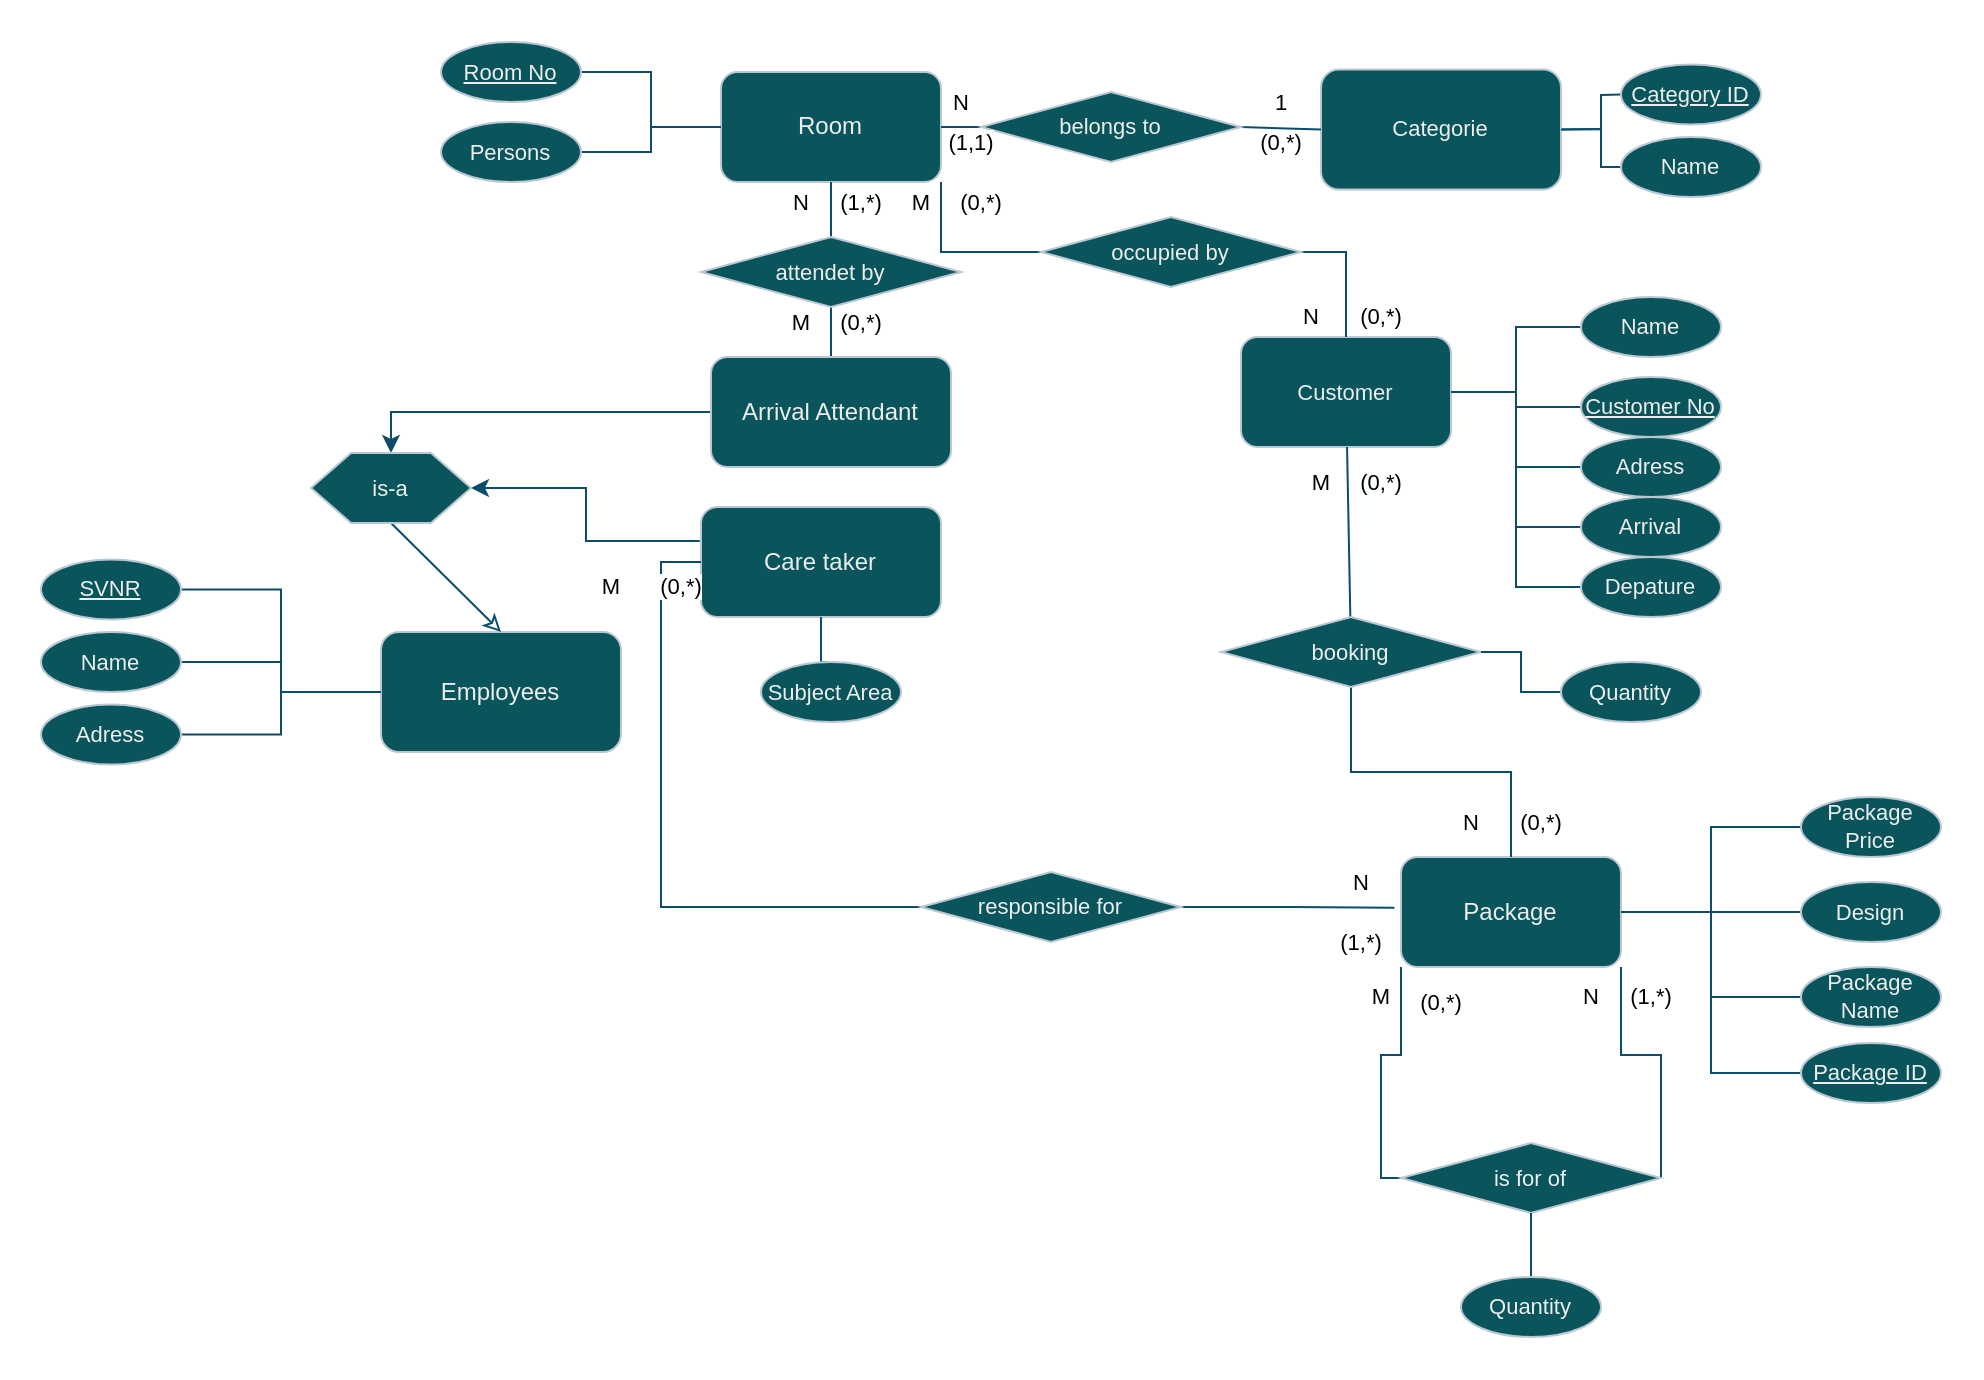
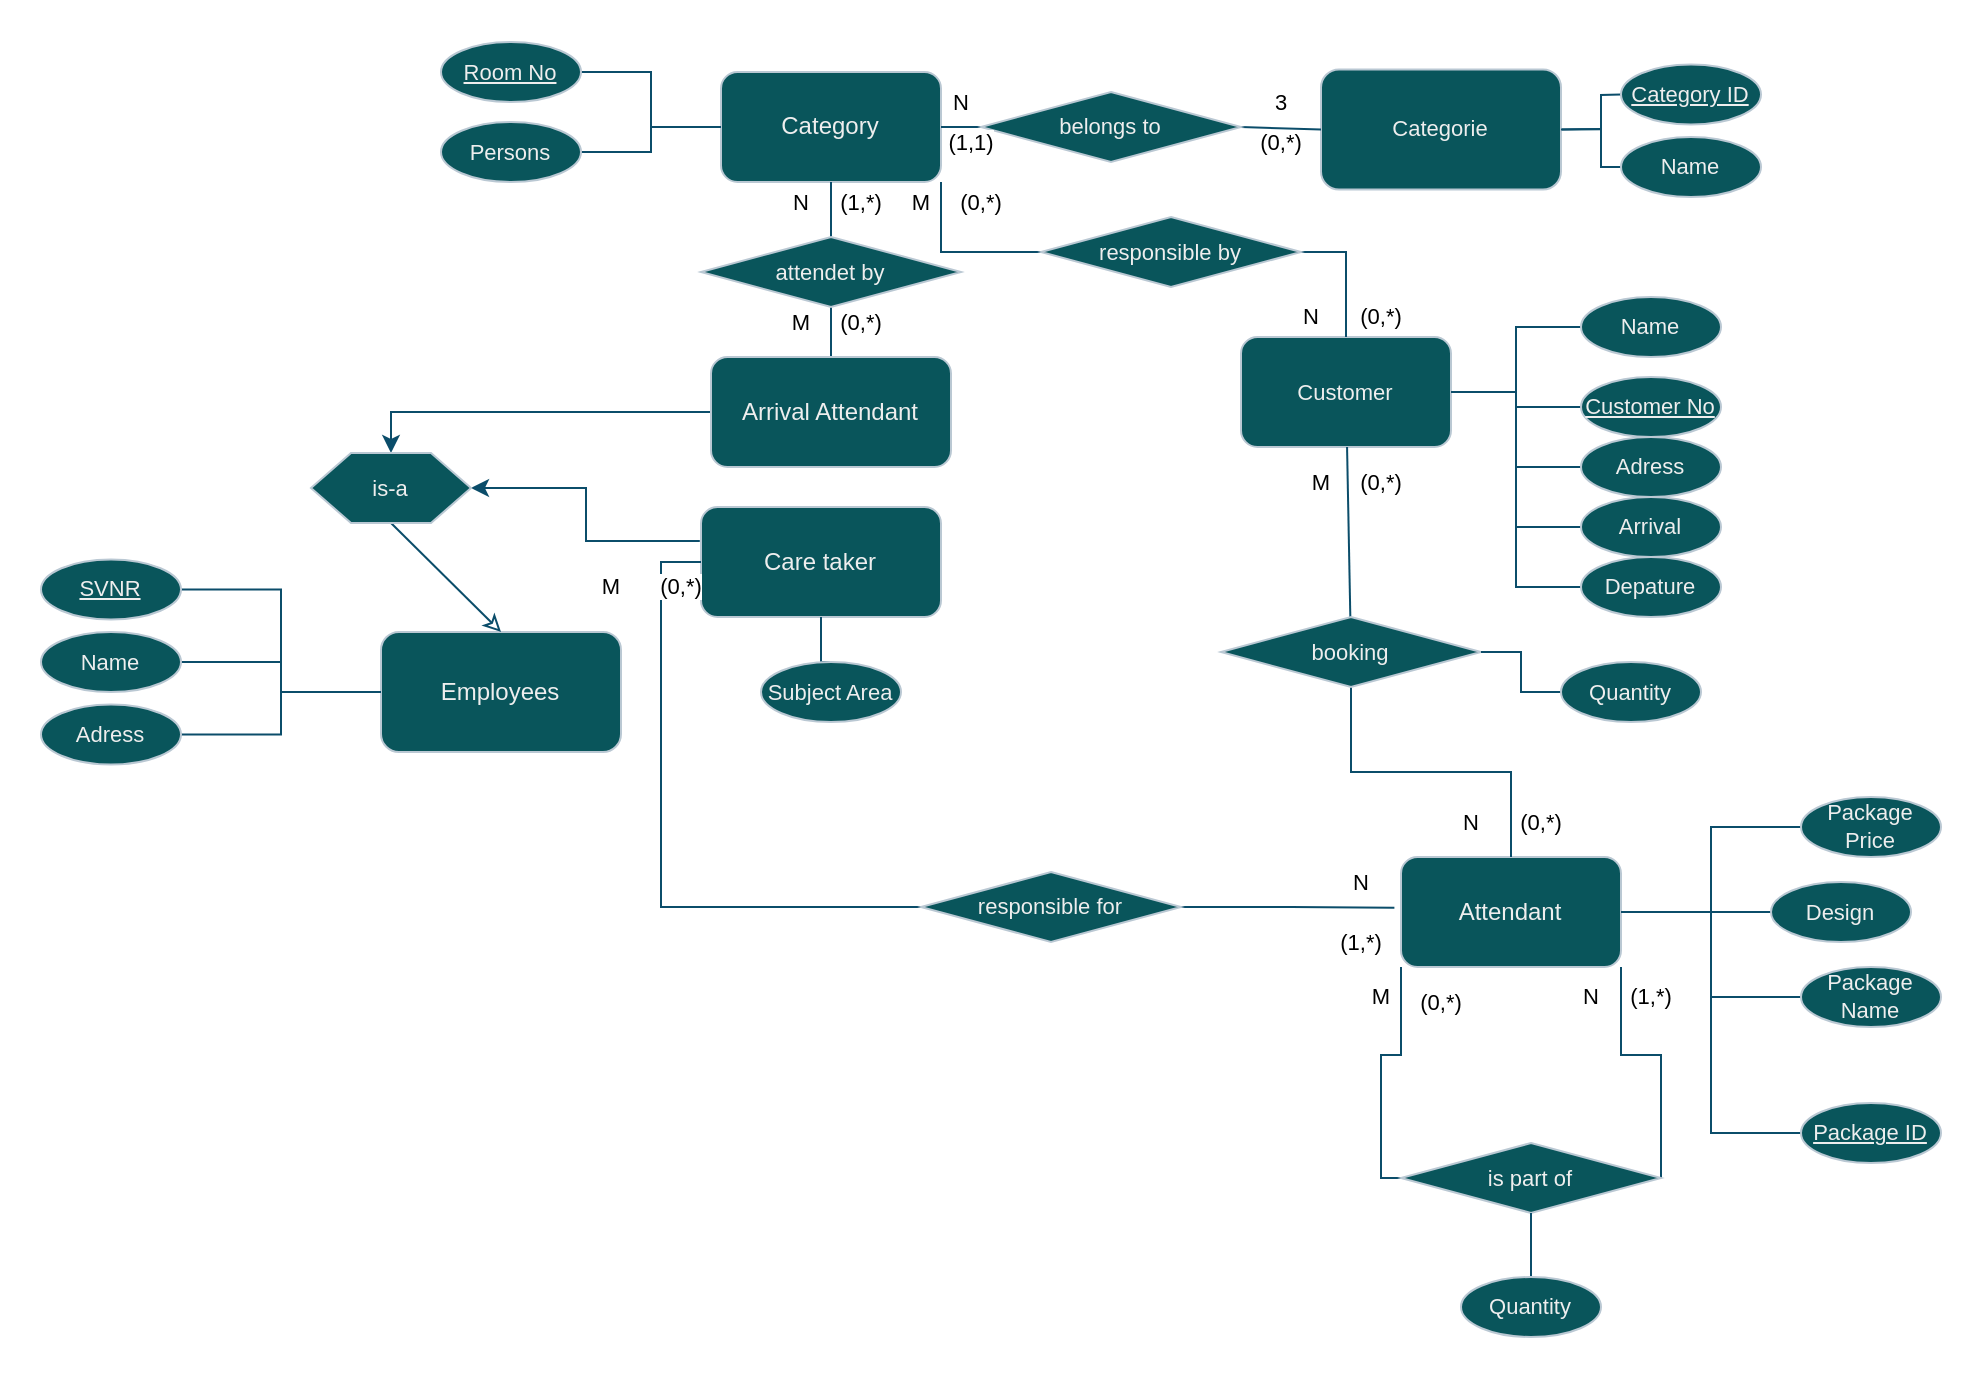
(1282, 103) -> (1282, 103)
(831, 127) -> (831, 127)
(1171, 253) -> (1171, 253)
(1871, 912) -> (1841, 912)
(1511, 913) -> (1511, 913)
(1871, 1073) -> (1871, 1133)
(1531, 1179) -> (1531, 1179)
